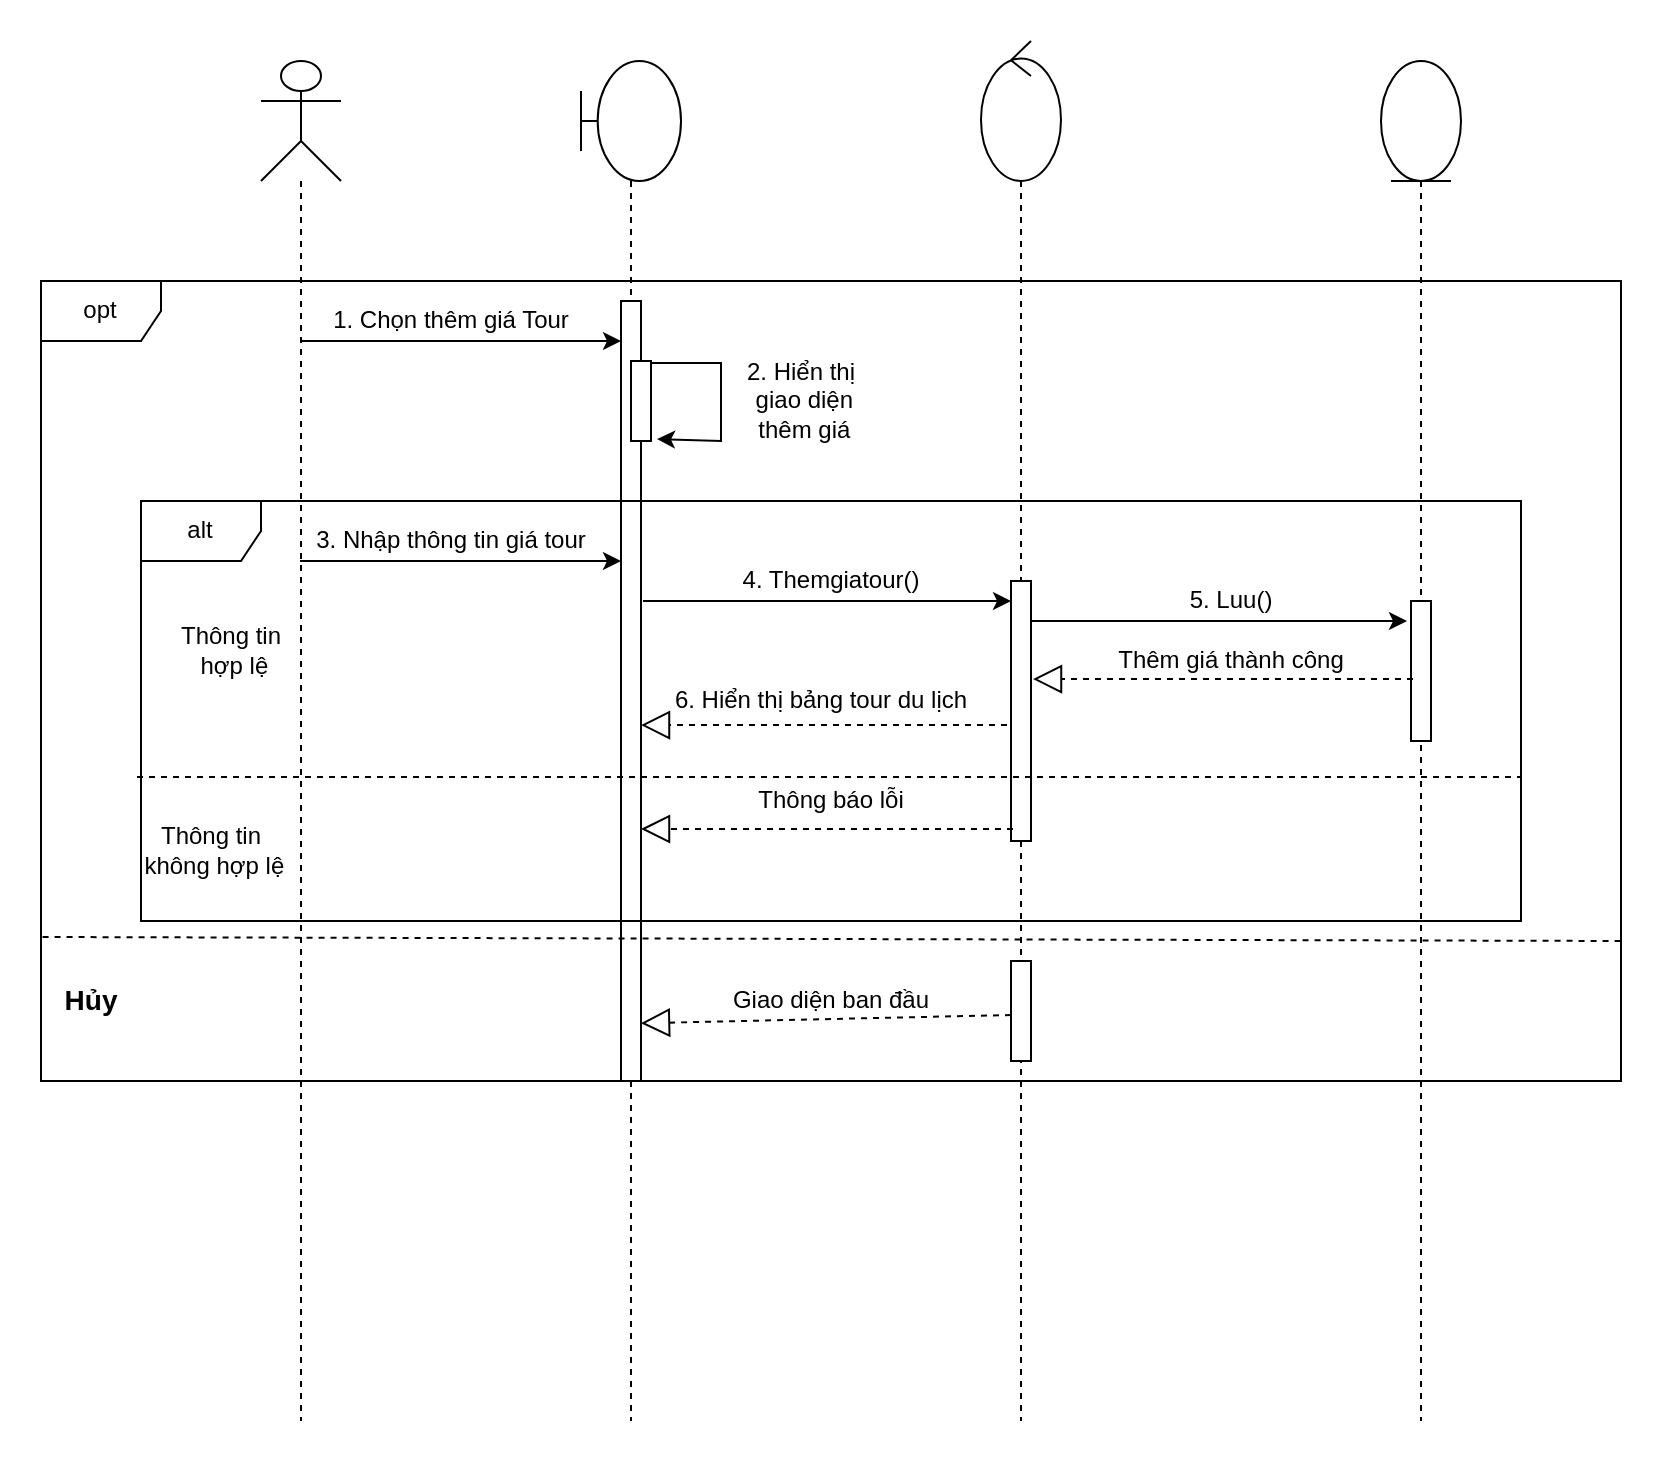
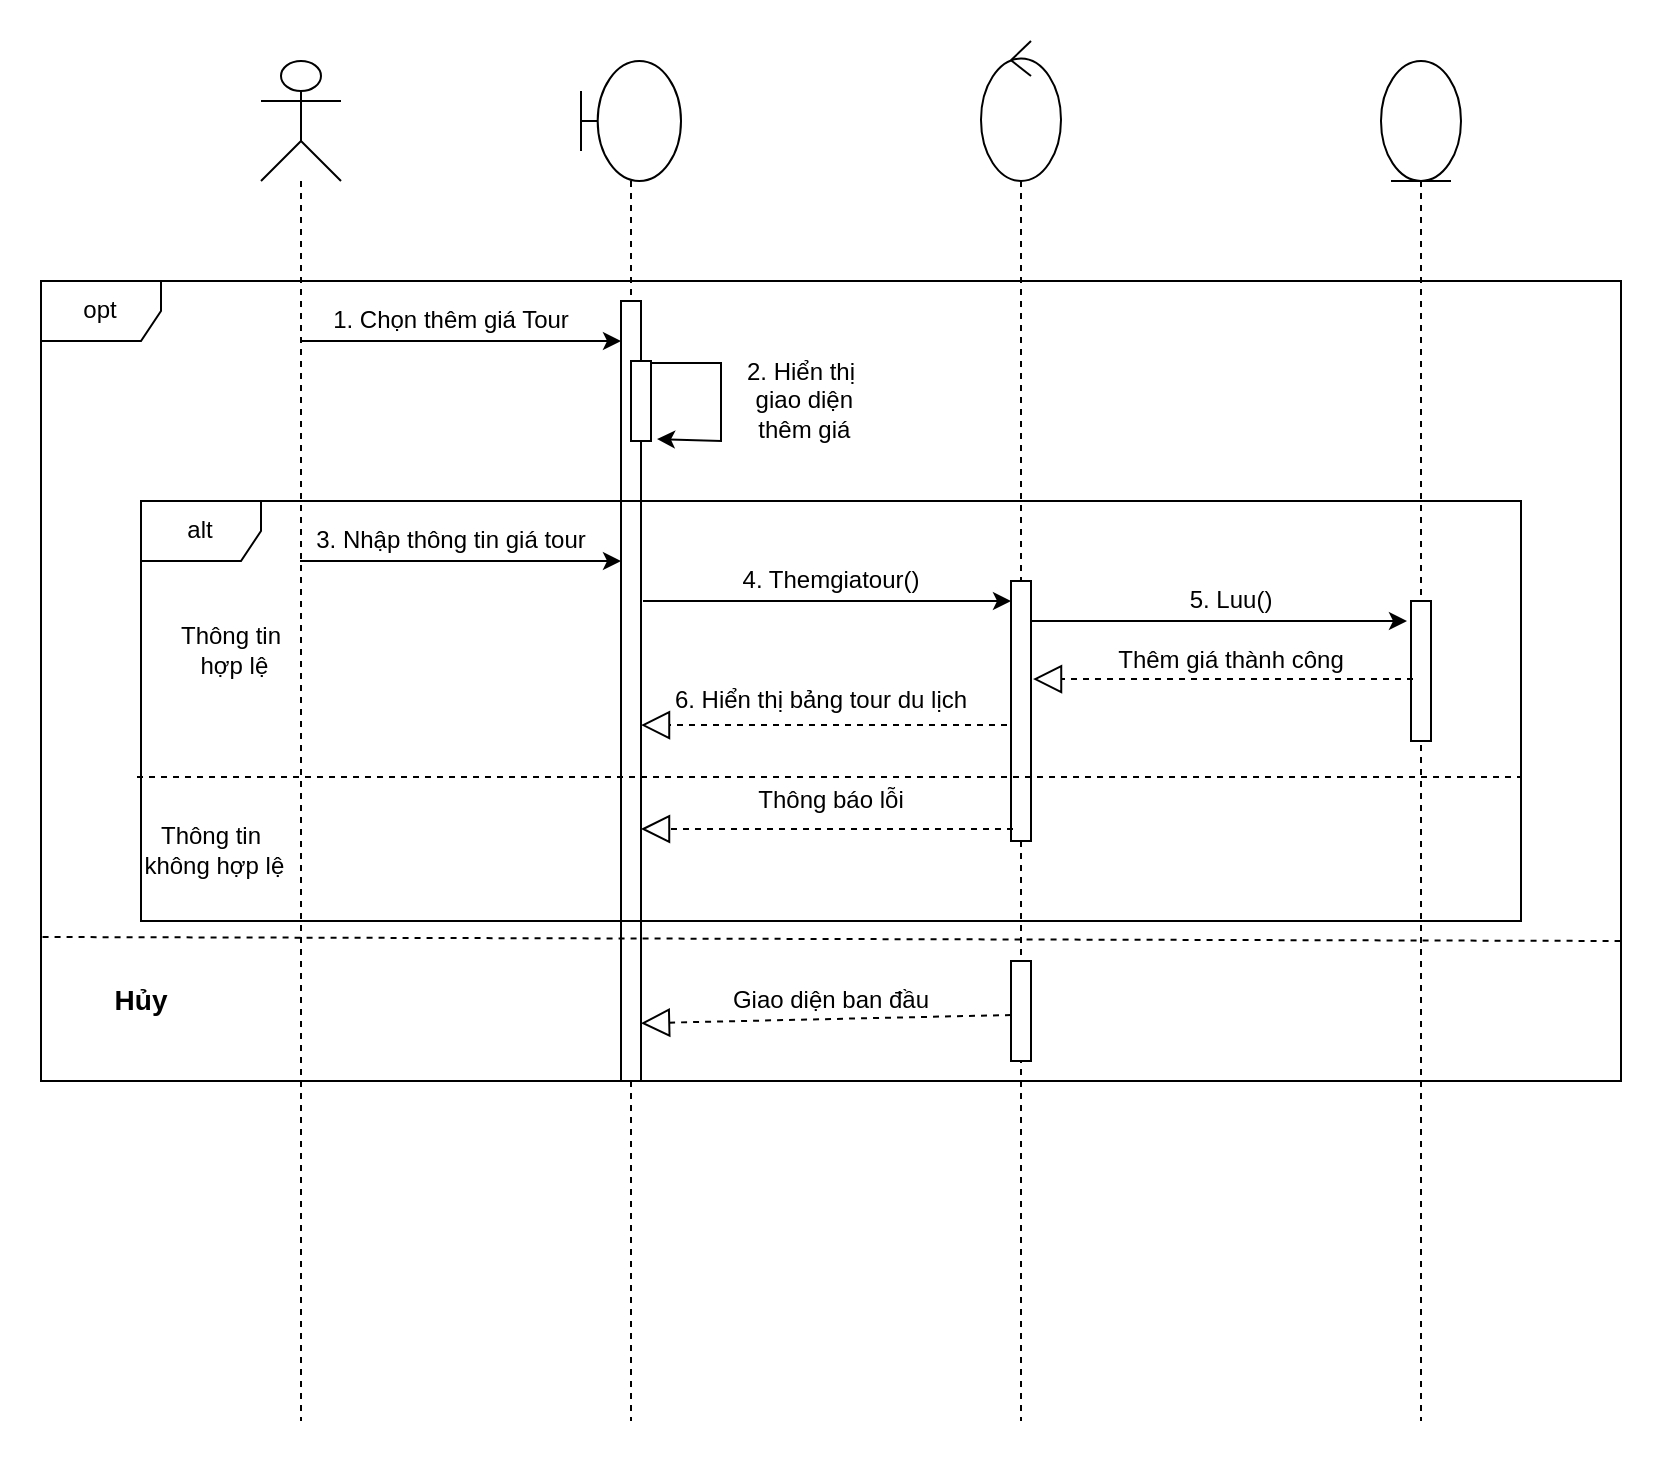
(91, 1001) -> (141, 1001)
